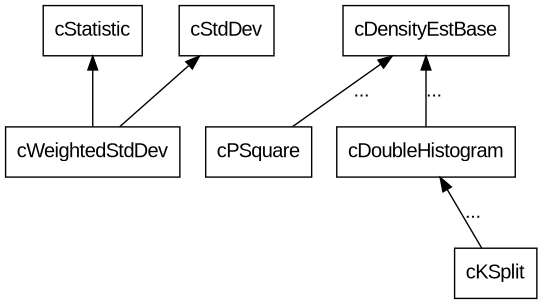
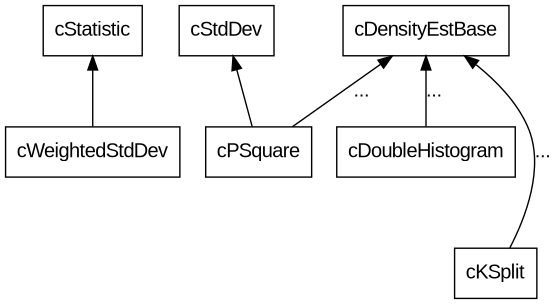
(154, 96) -> (244, 98)
(465, 219) -> (533, 148)
